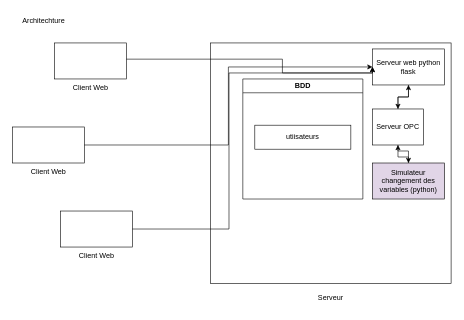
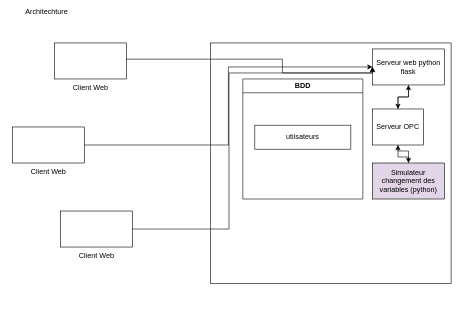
(44, 21) -> (47, 12)
(330, 298) -> none
